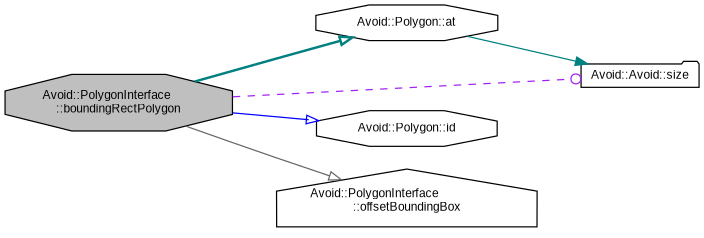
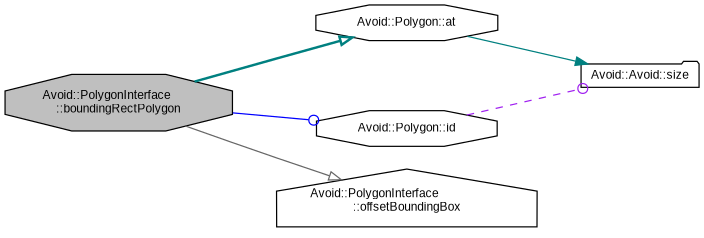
(402, 88) -> (522, 102)
(271, 116) -> (271, 116)
